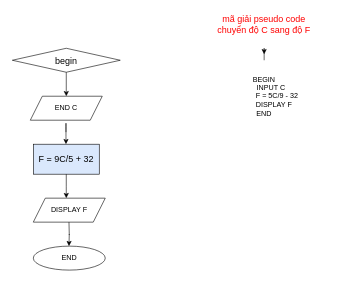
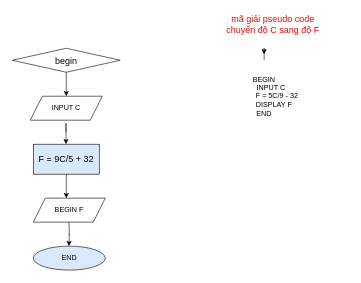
(264, 24) -> (273, 24)
(66, 108) -> (66, 108)
(69, 210) -> (69, 210)
(69, 258) -> (69, 258)
